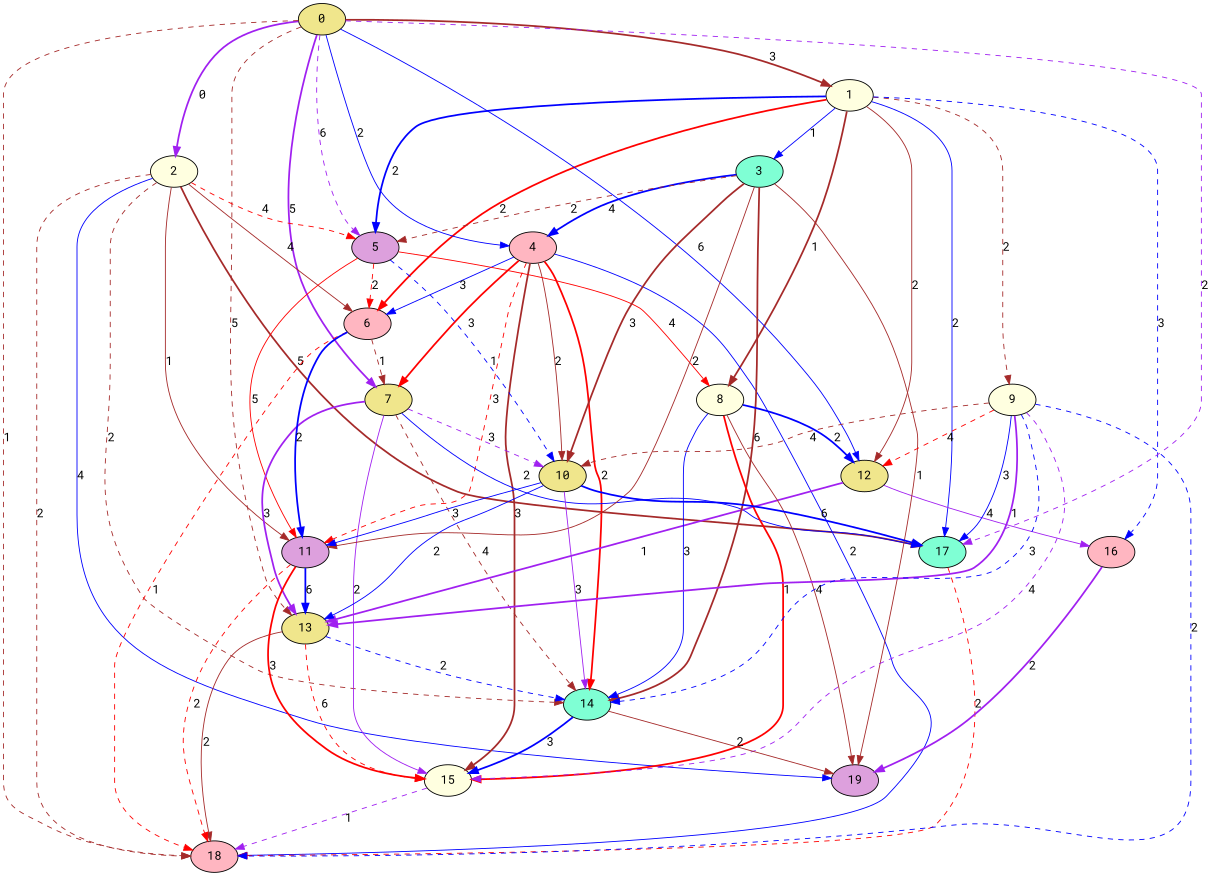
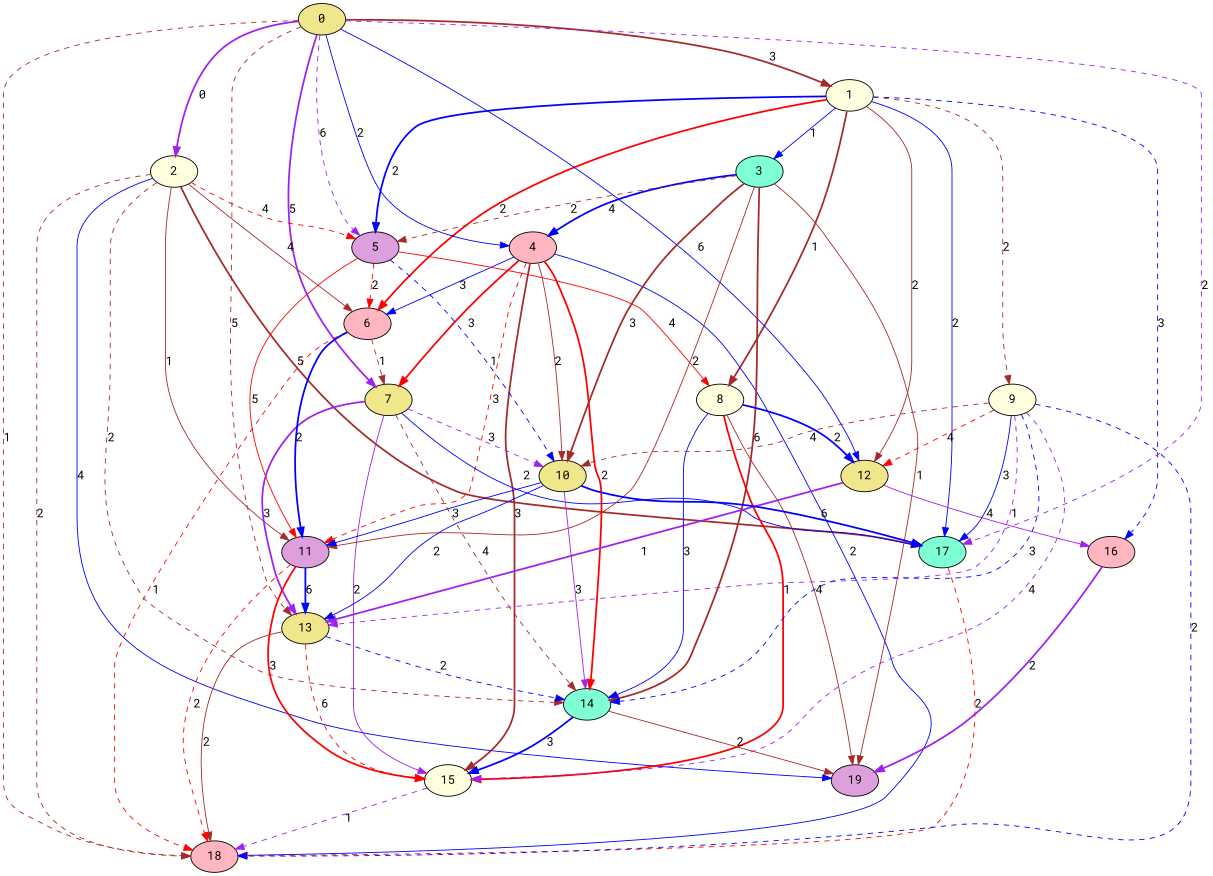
(738, 586) -> (738, 586)
